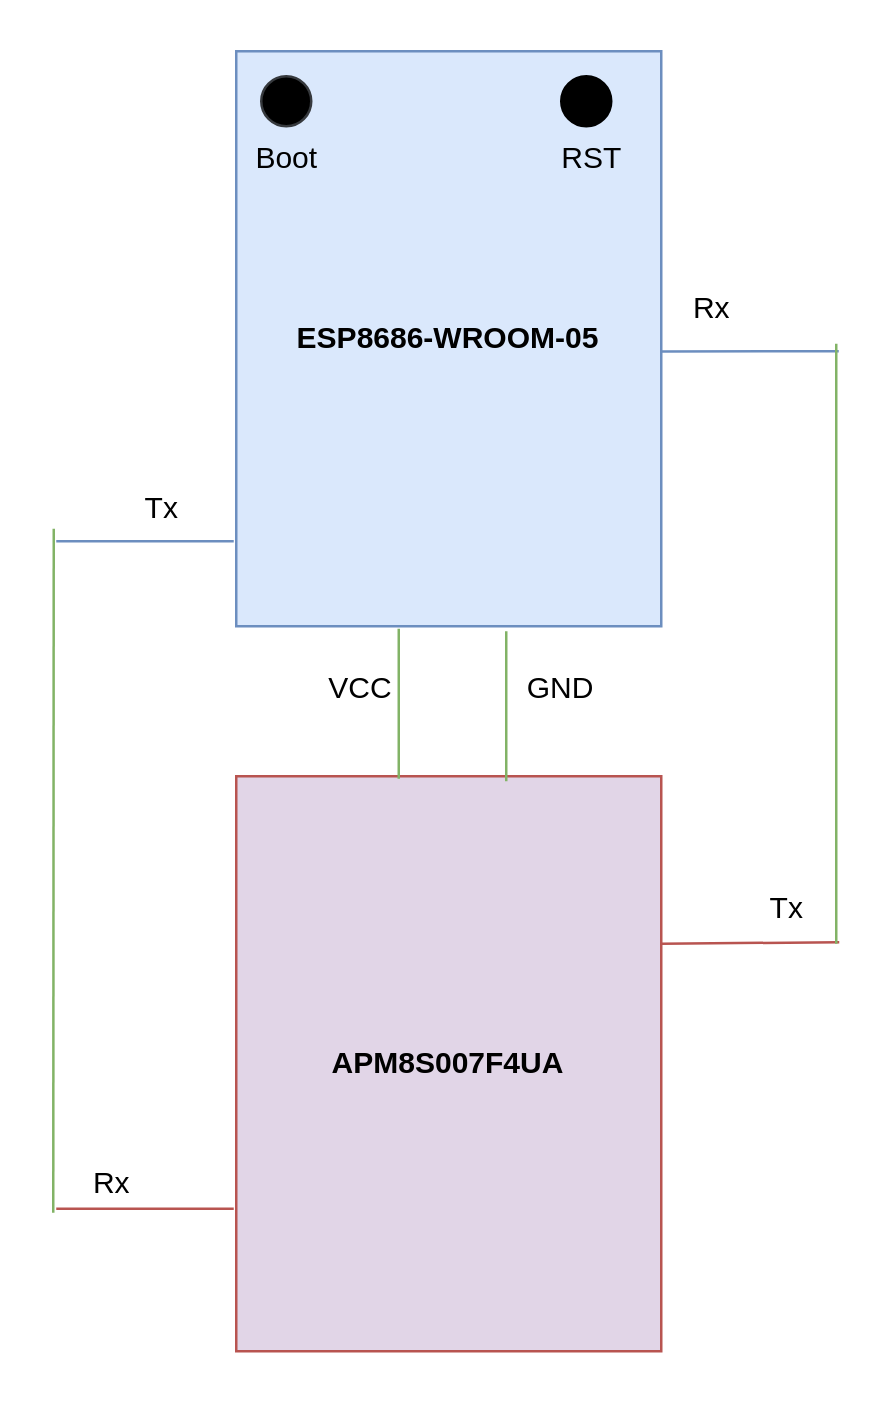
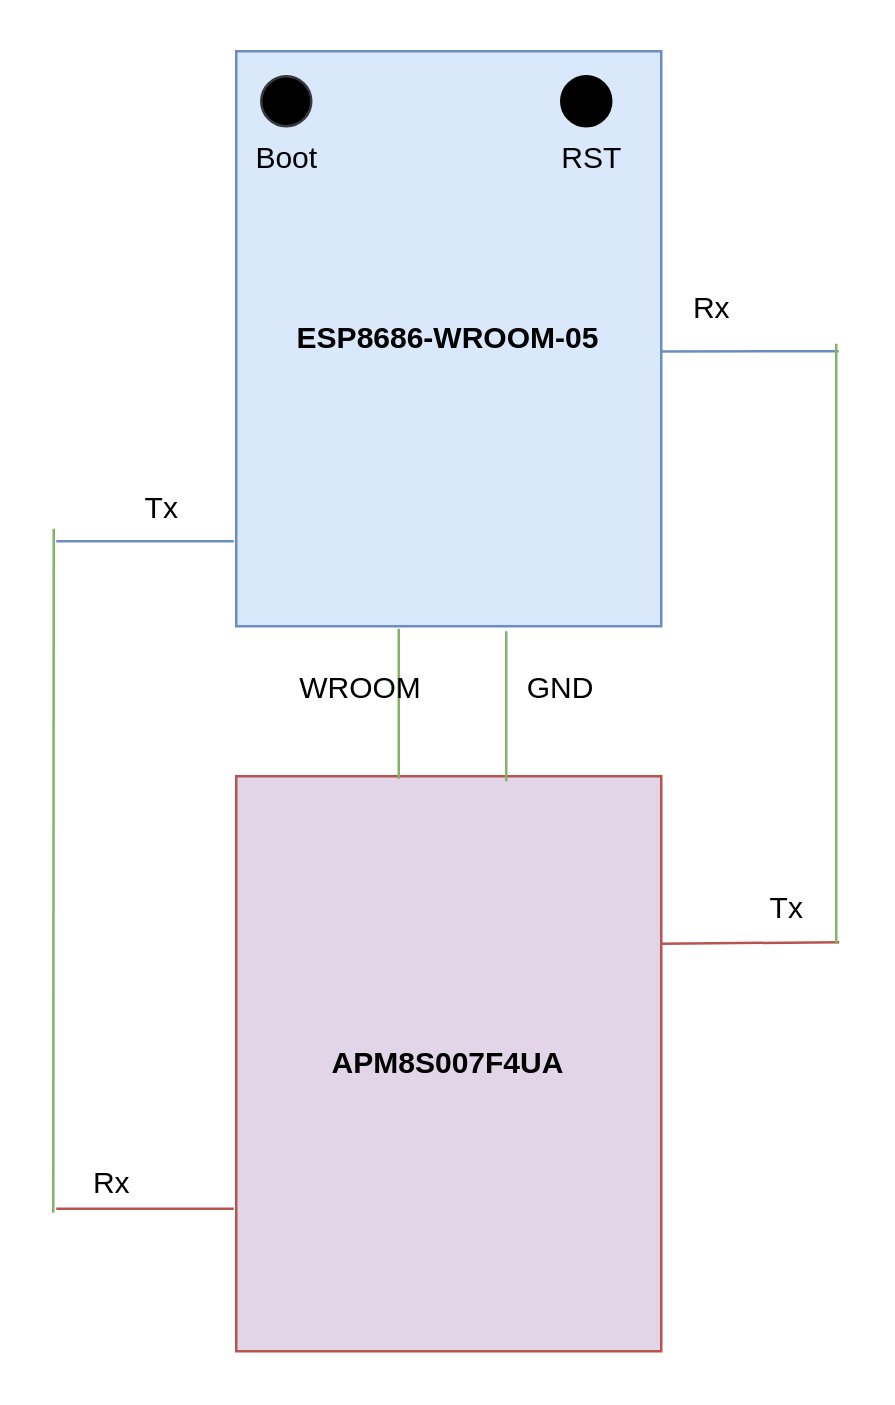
(361, 689) -> (361, 689)
